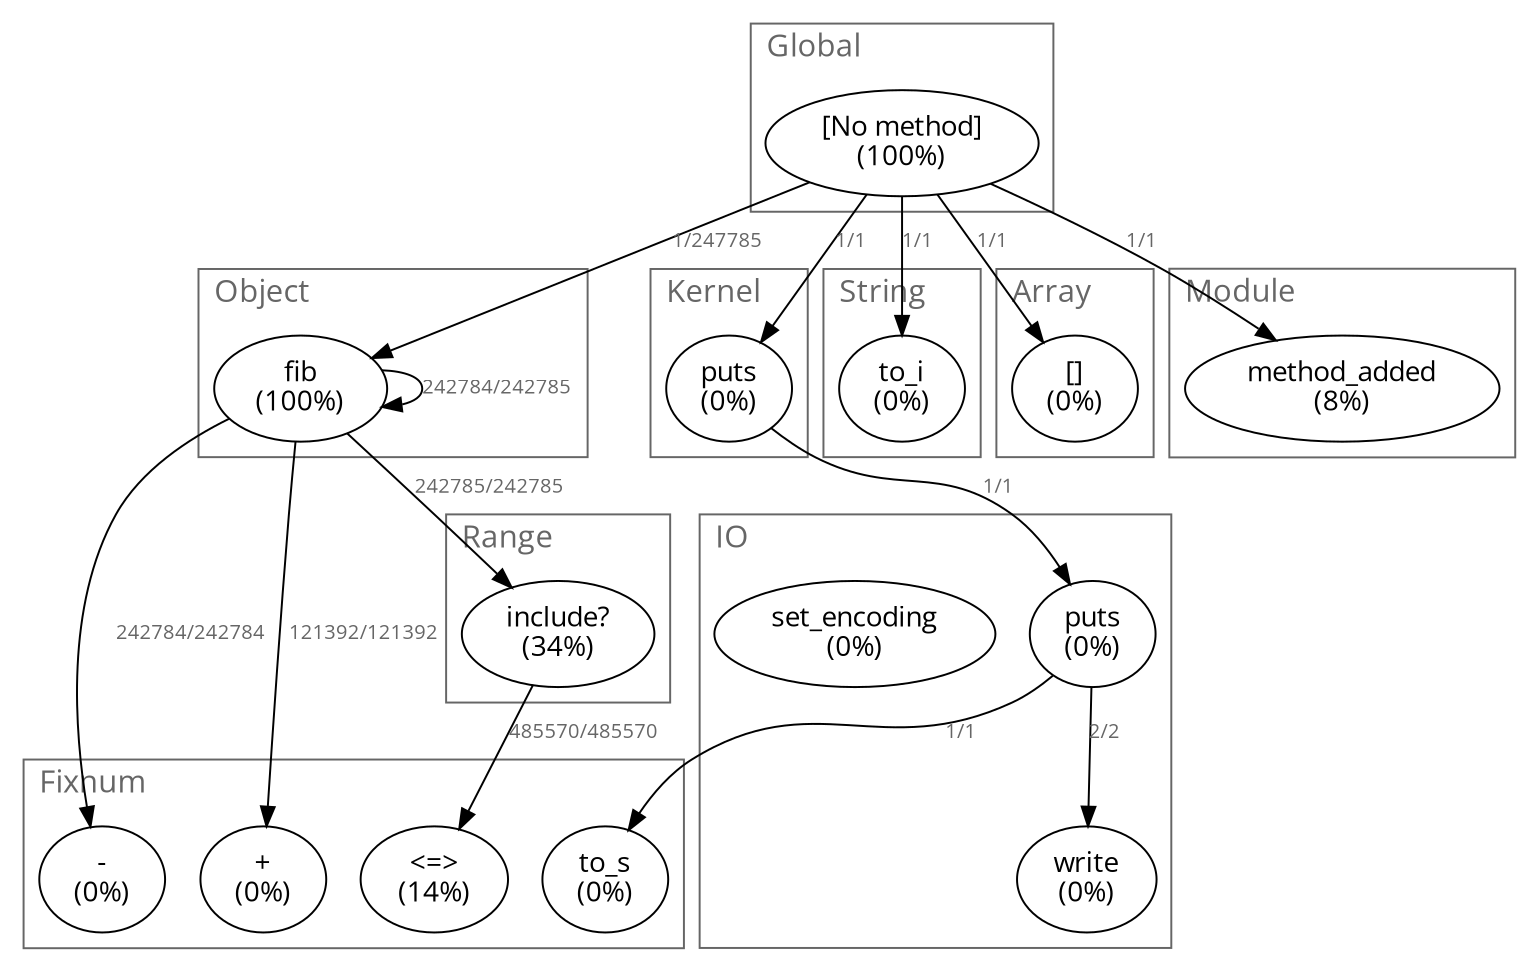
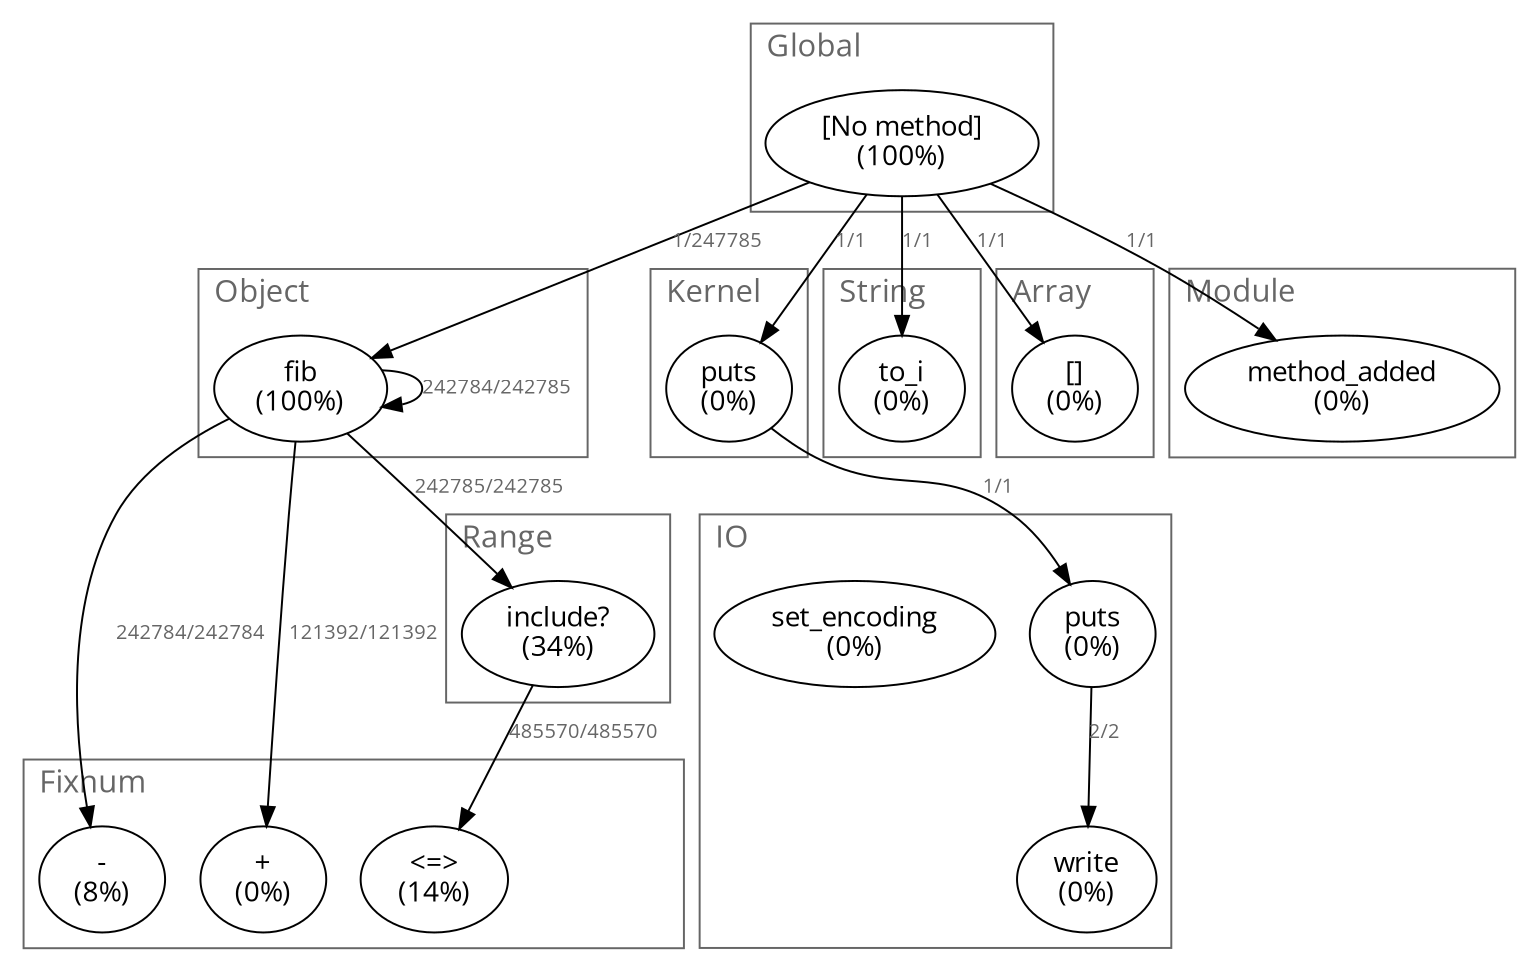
(1342, 389) -> (1342, 389)
(102, 879) -> (102, 879)
(605, 879) -> none
